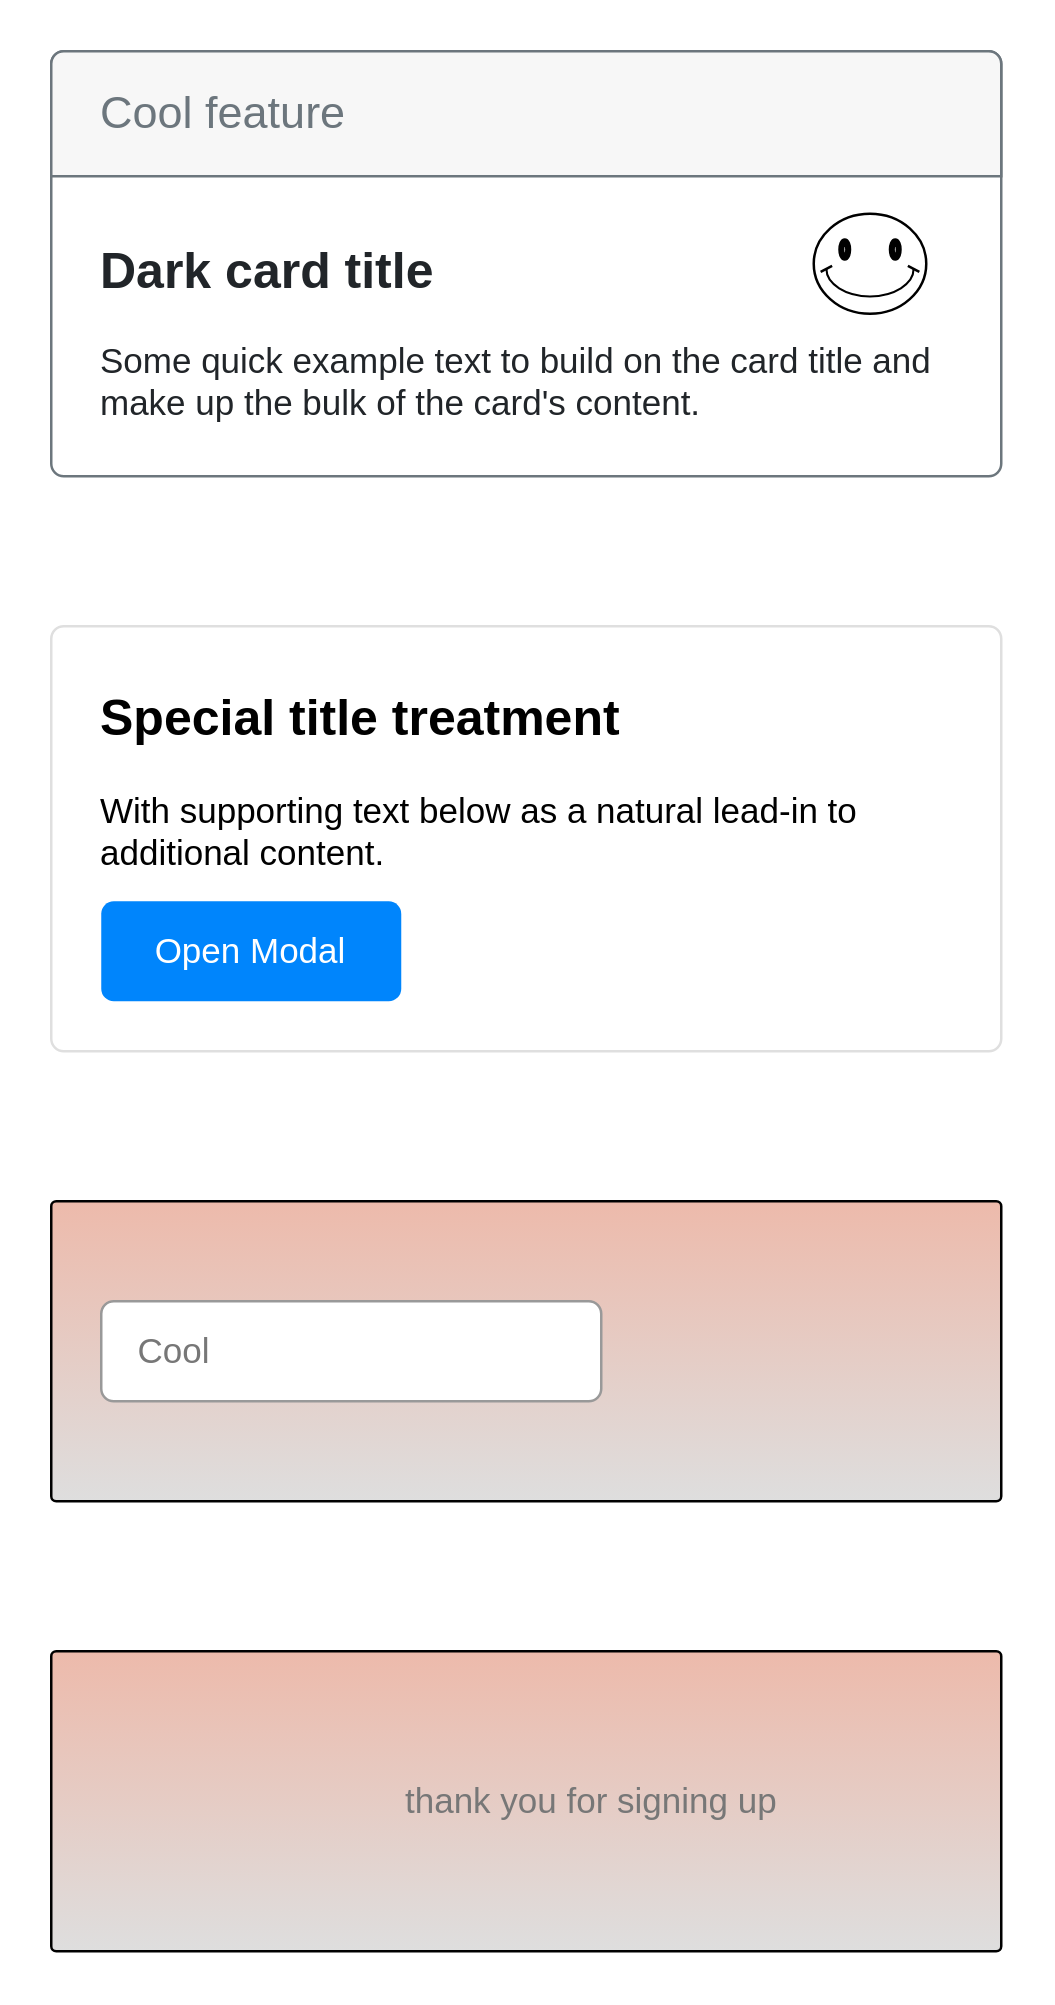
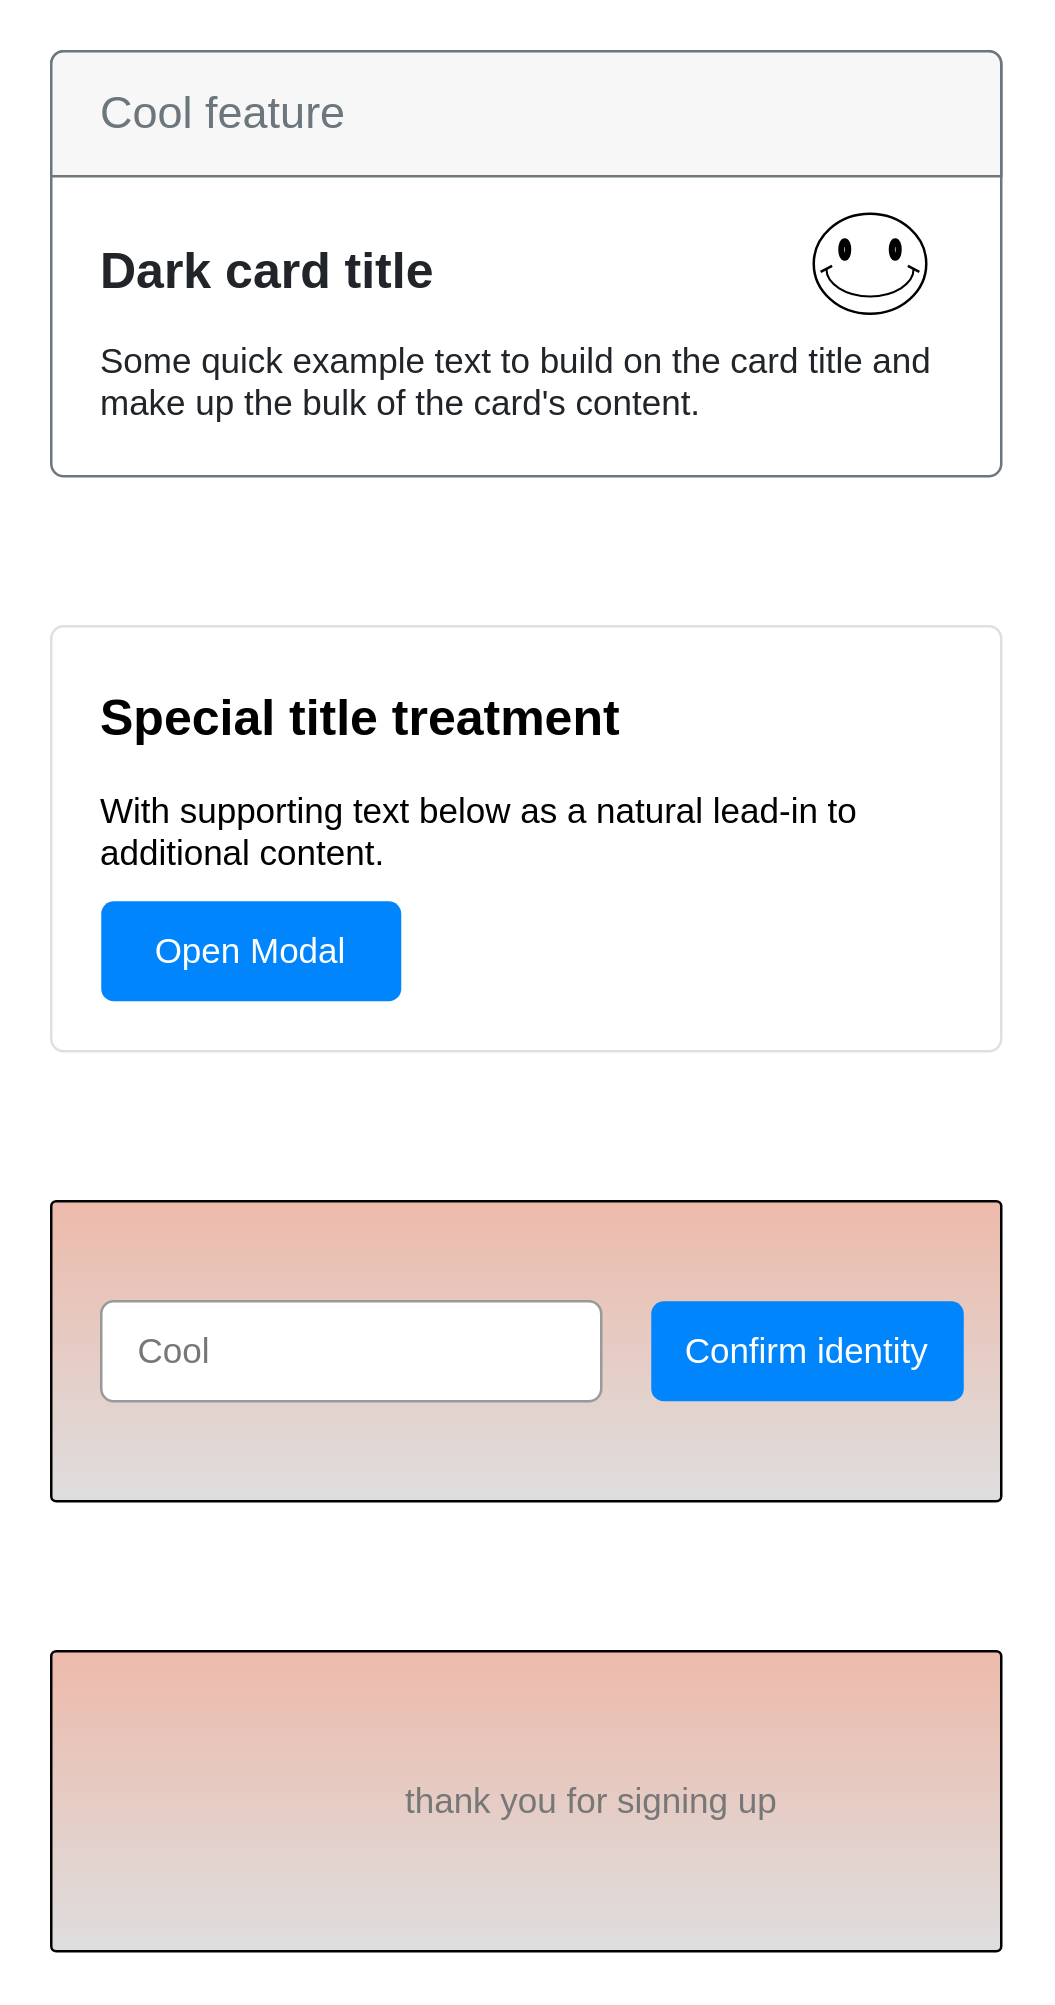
none -> (808, 1351)
